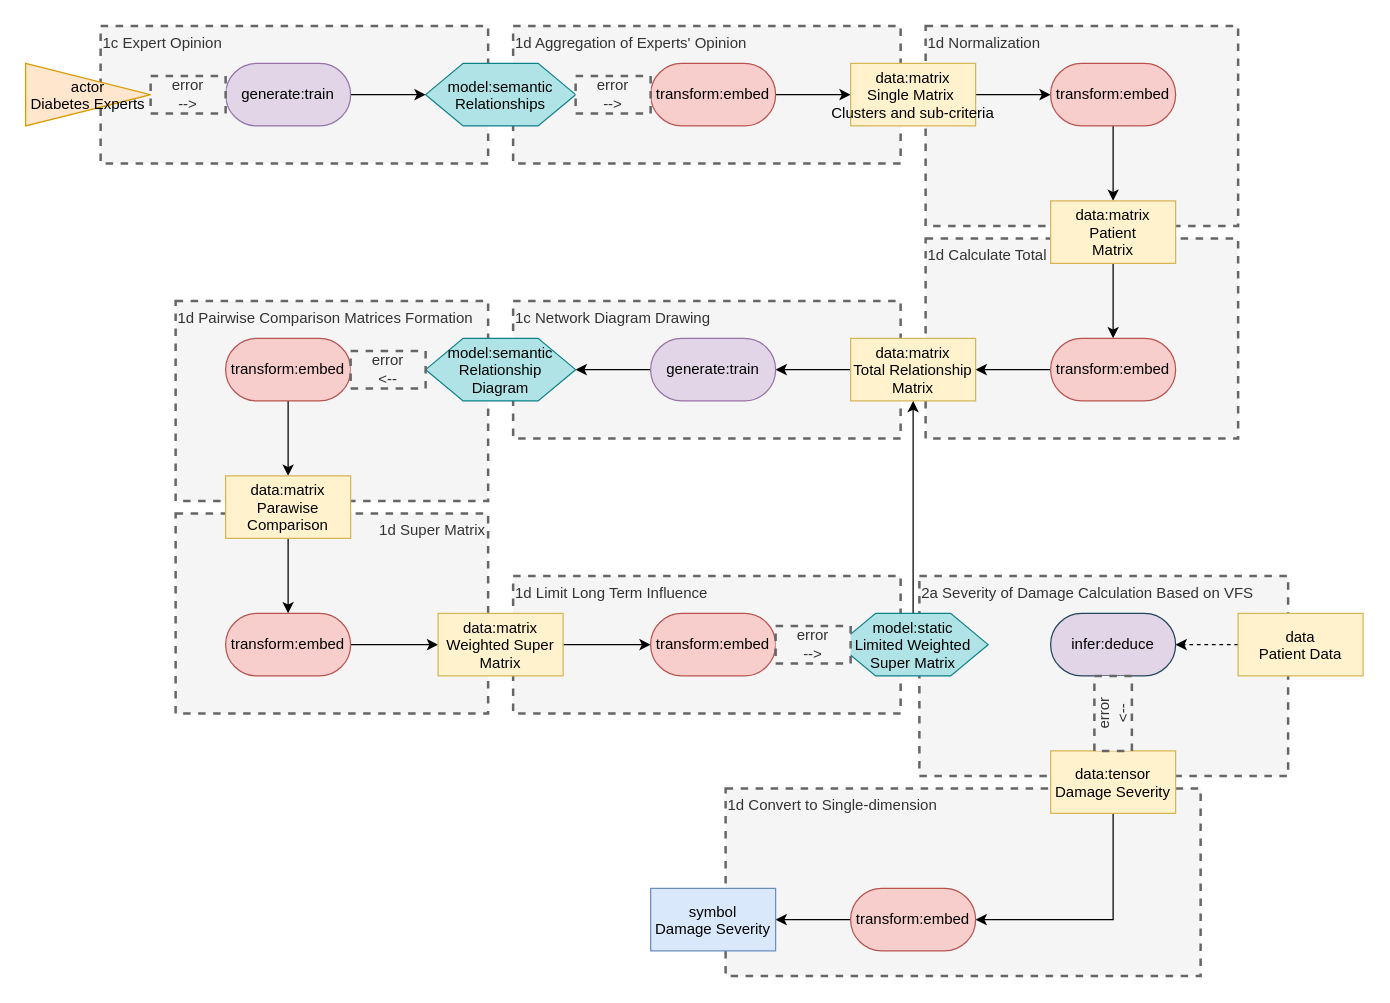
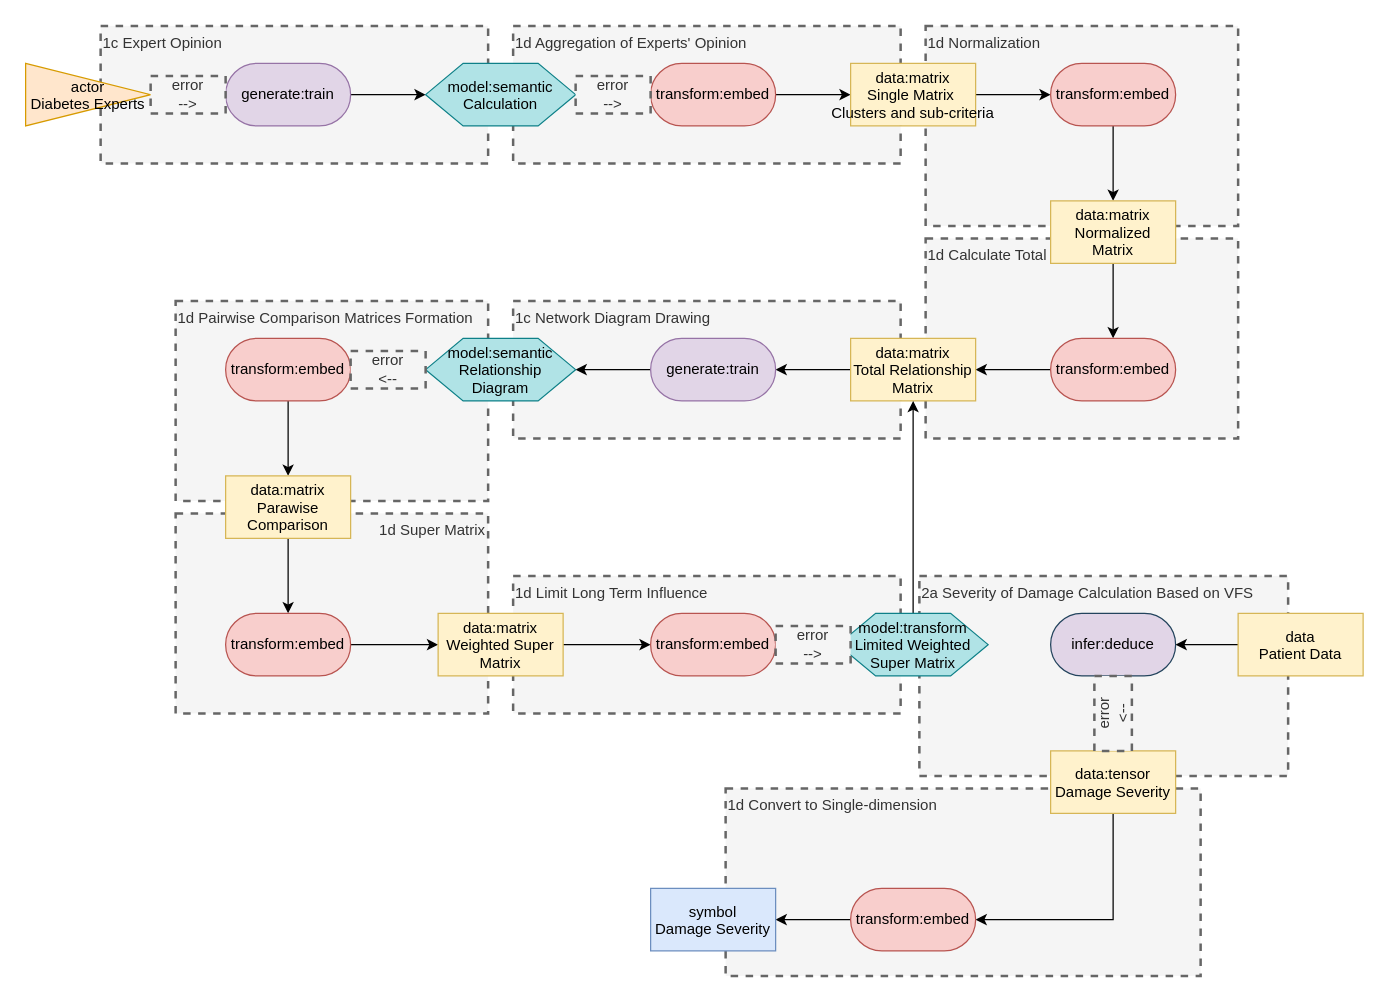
(500, 86) -> (500, 86)
(1113, 215) -> (1113, 215)
(913, 628) -> (913, 628)
(1210, 644) -> (1210, 644)
